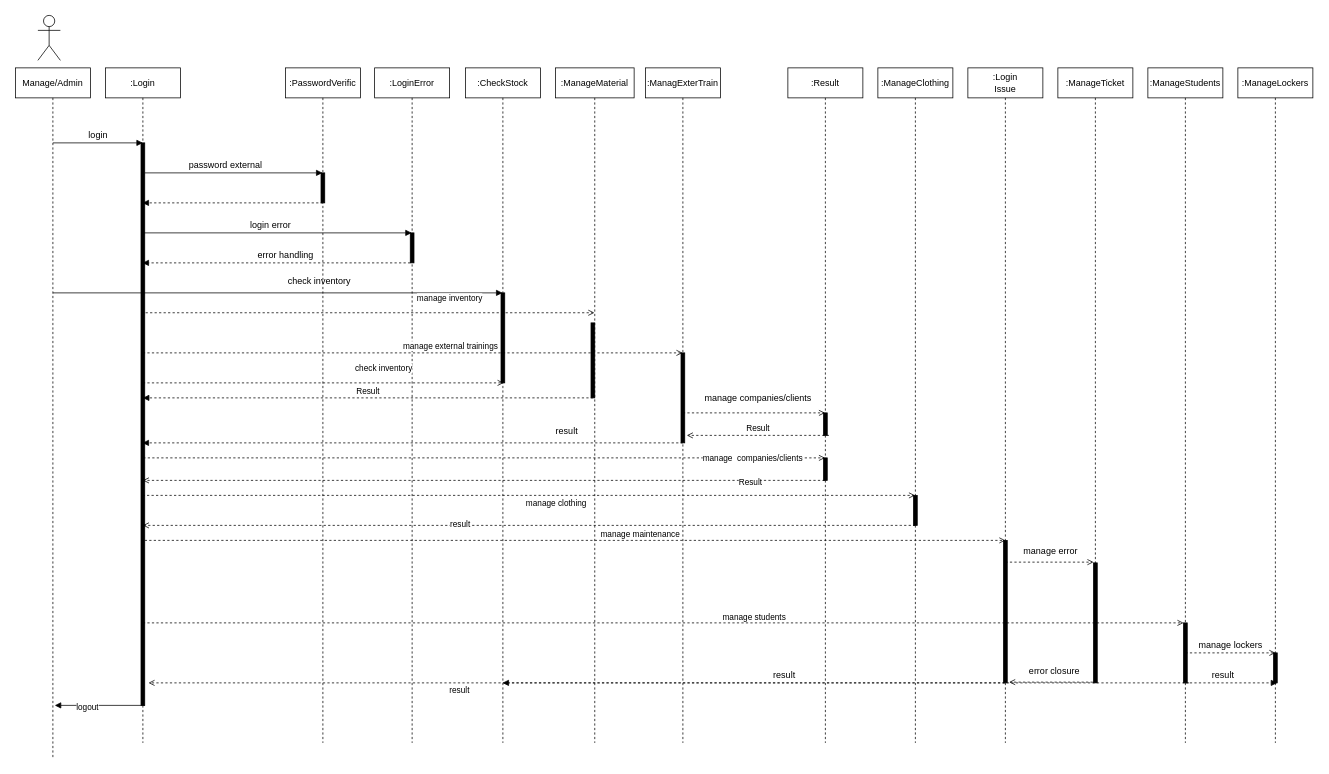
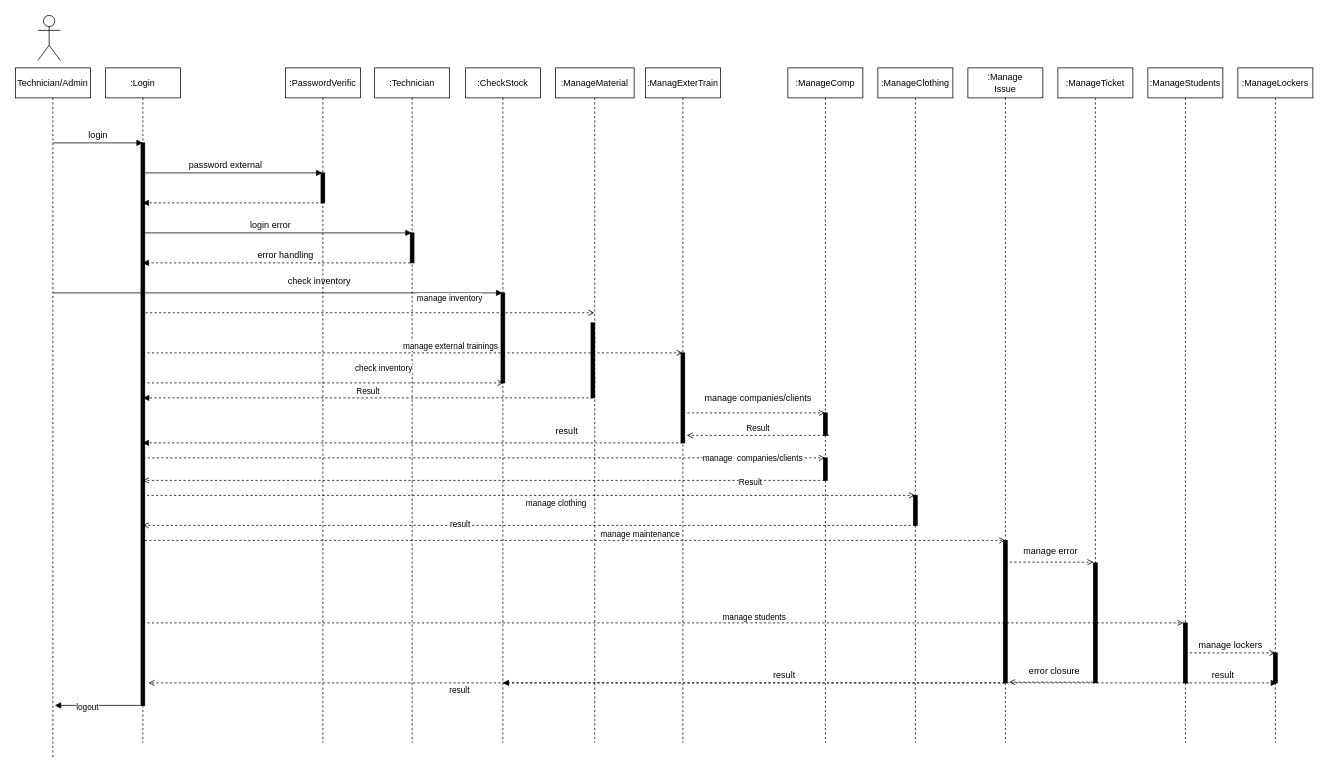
(53, 83) -> (53, 83)
(412, 83) -> (412, 83)
(825, 83) -> (825, 83)
(1005, 83) -> (1005, 83)
